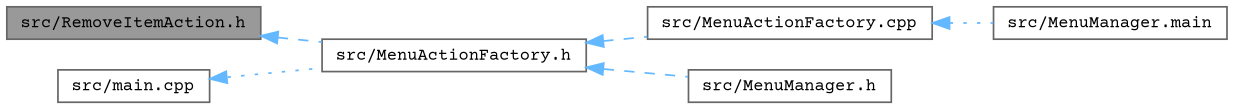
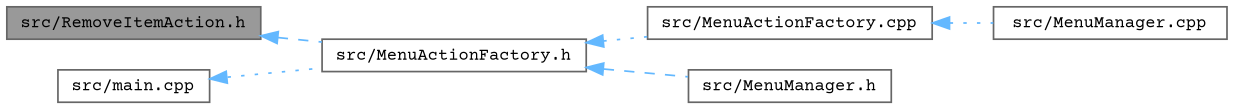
(1110, 23) -> (1110, 23)
(625, 39) -> (625, 39)
